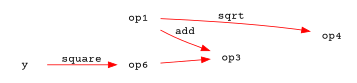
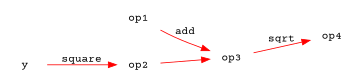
(231, 23) -> (278, 47)
(138, 65) -> (138, 65)
